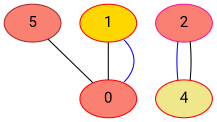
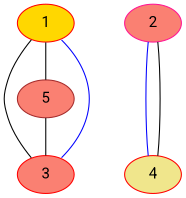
none -> (46, 61)
(108, 99) -> (46, 175)
